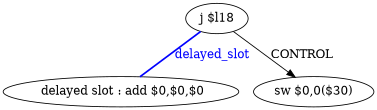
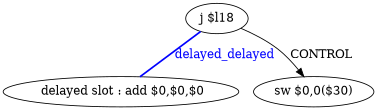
(212, 55) -> (225, 55)
